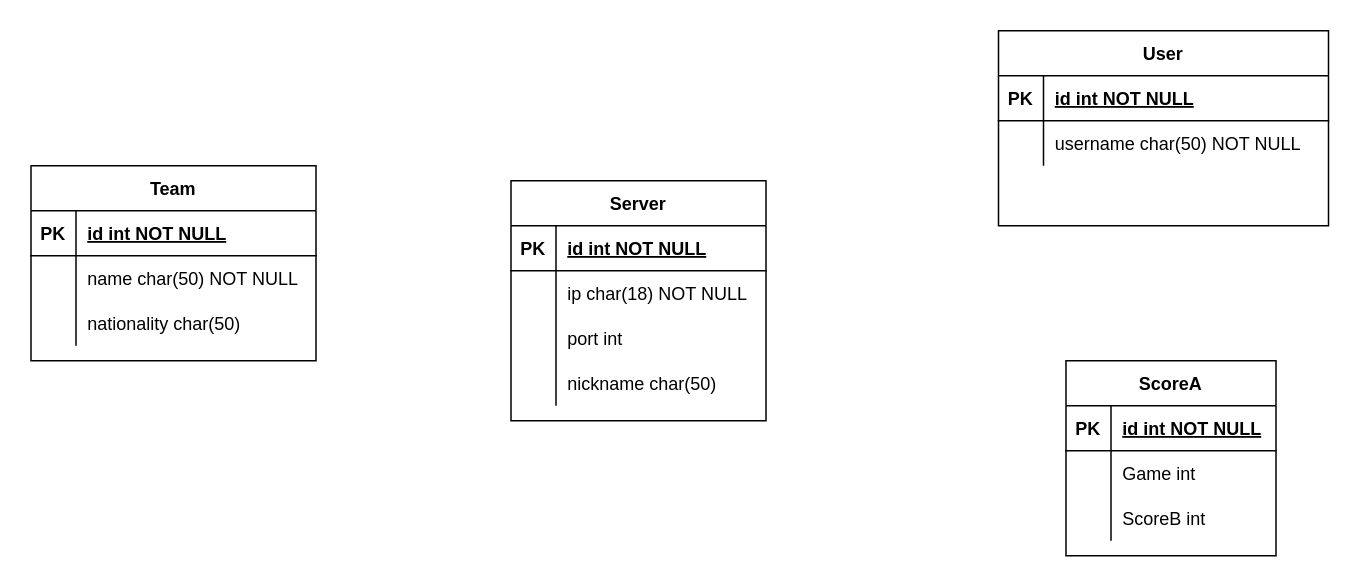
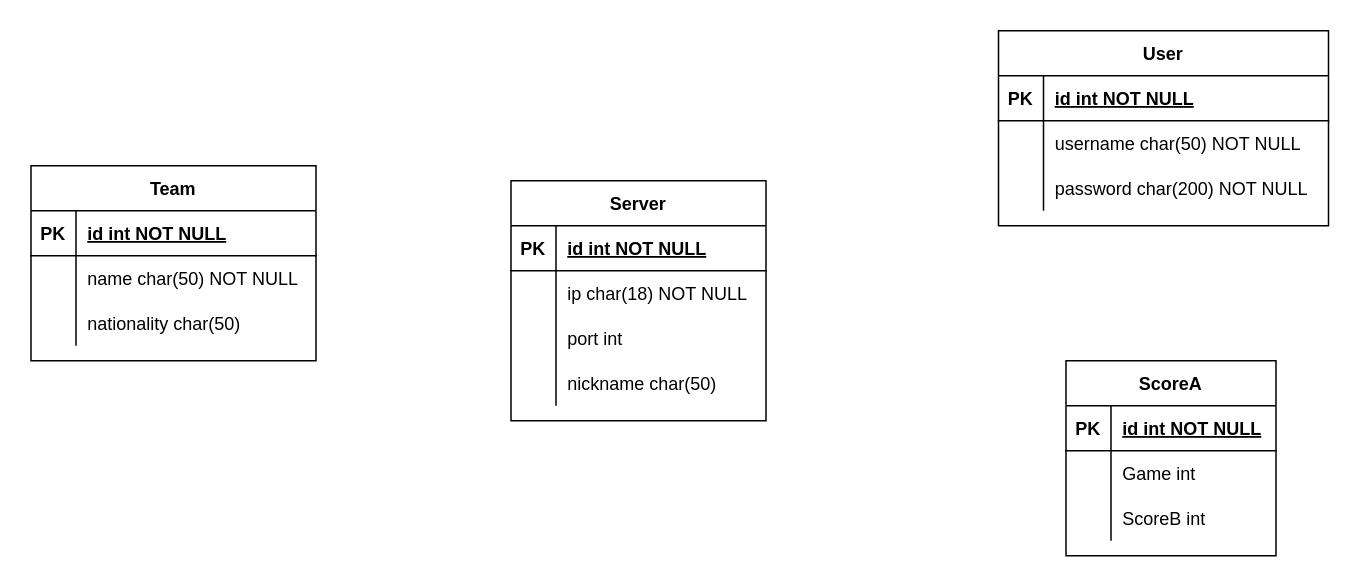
none -> (1186, 188)
